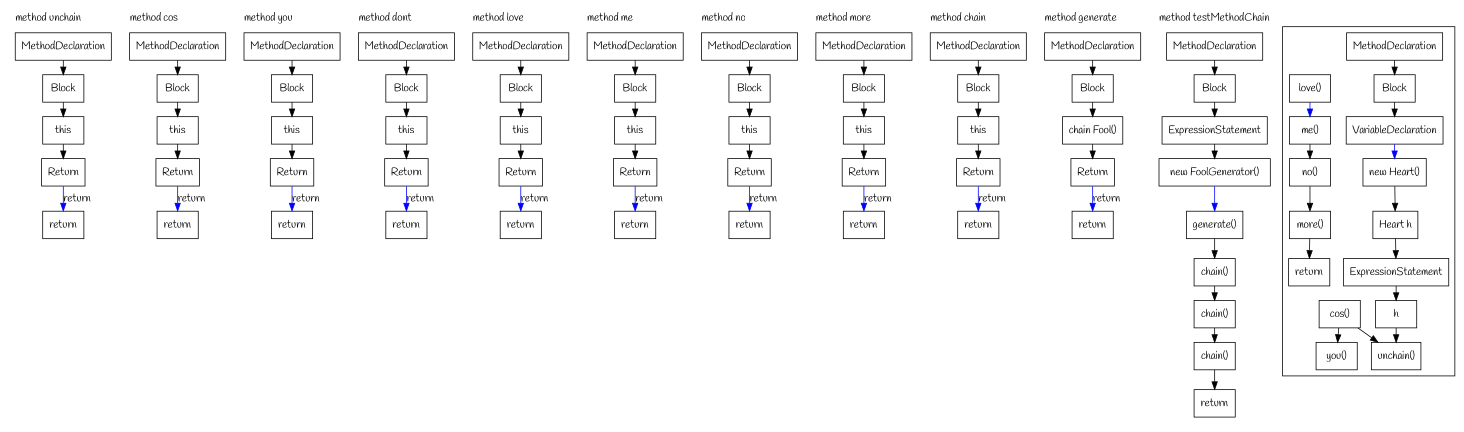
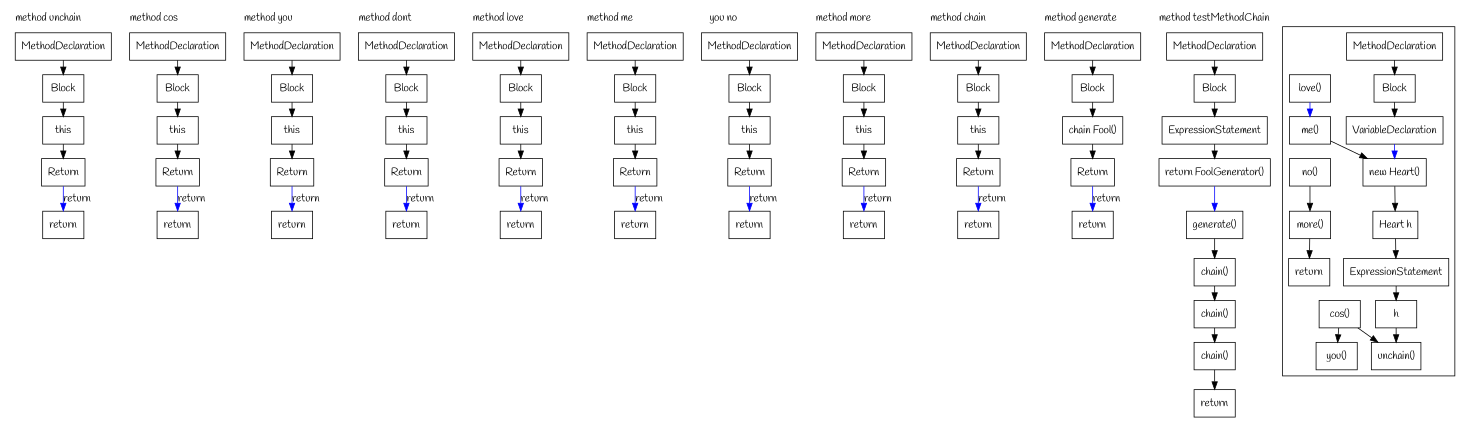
(724, 18) -> (724, 18)
(1310, 148) -> (1345, 148)
(1215, 172) -> (1215, 172)
